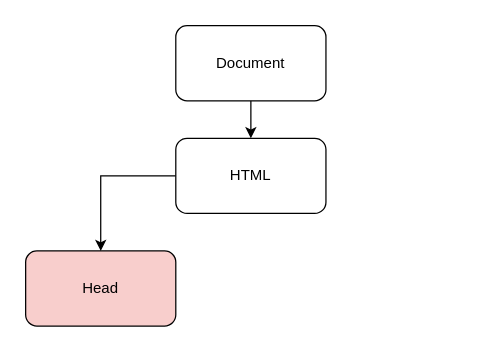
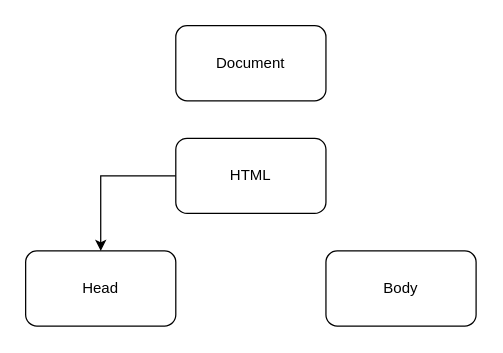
(251, 124) -> none
(101, 288) -> (101, 288)
none -> (401, 288)
